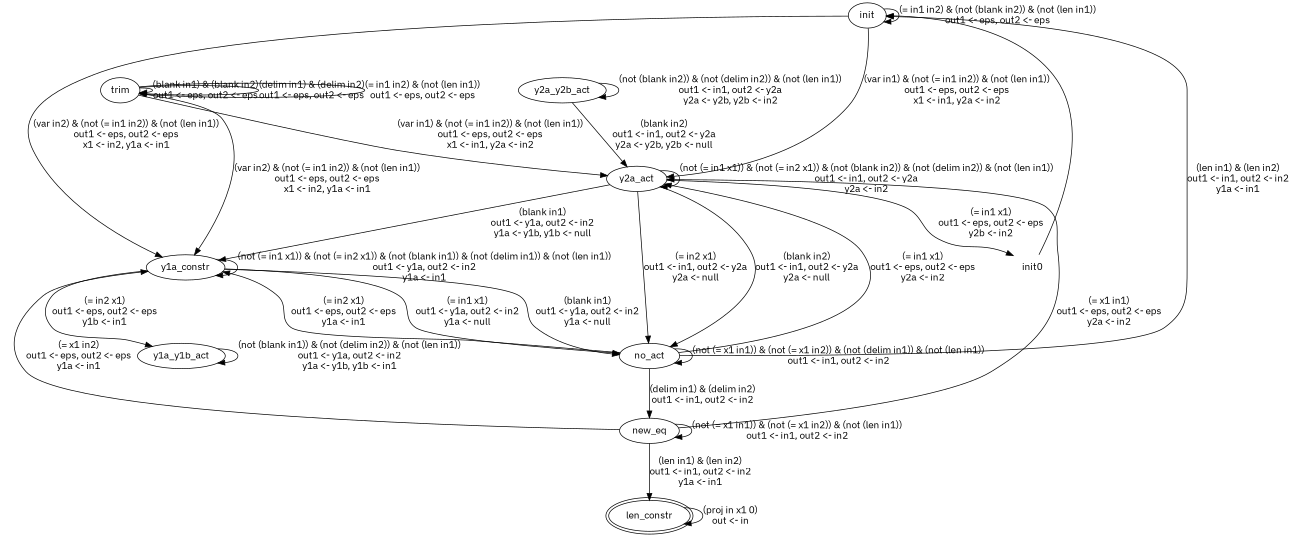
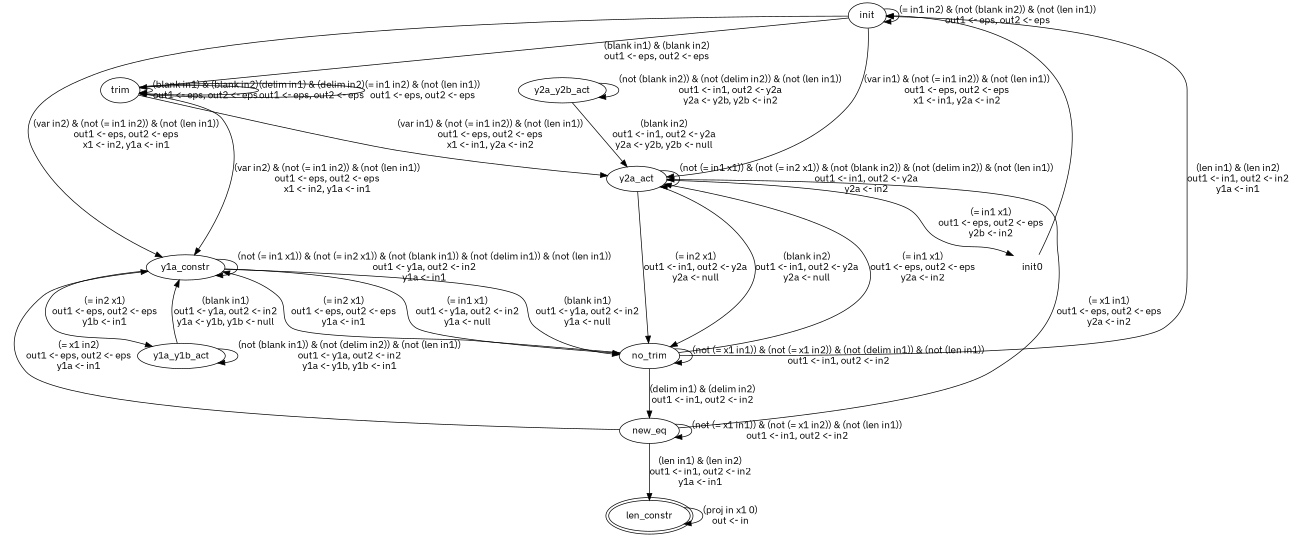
none -> (498, 52)
(418, 222) -> (172, 315)
(649, 356) -> (649, 356)
